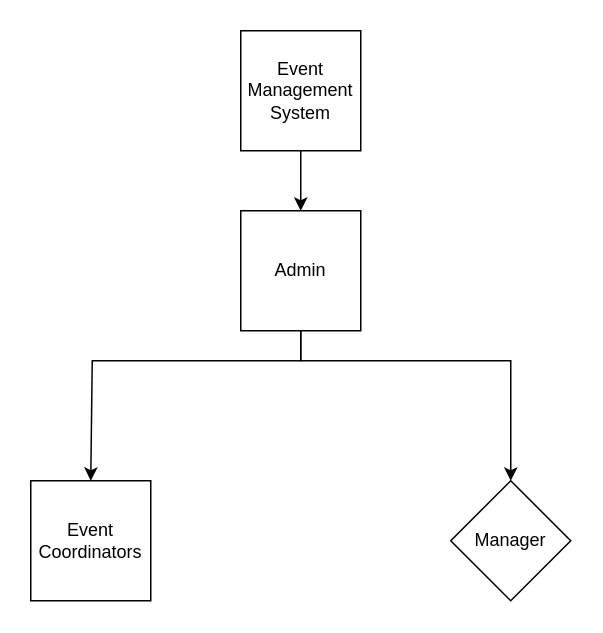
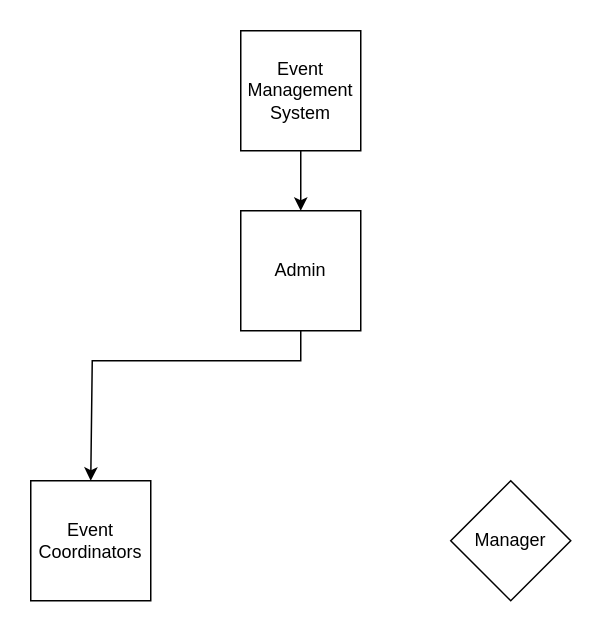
(461, 361) -> none
